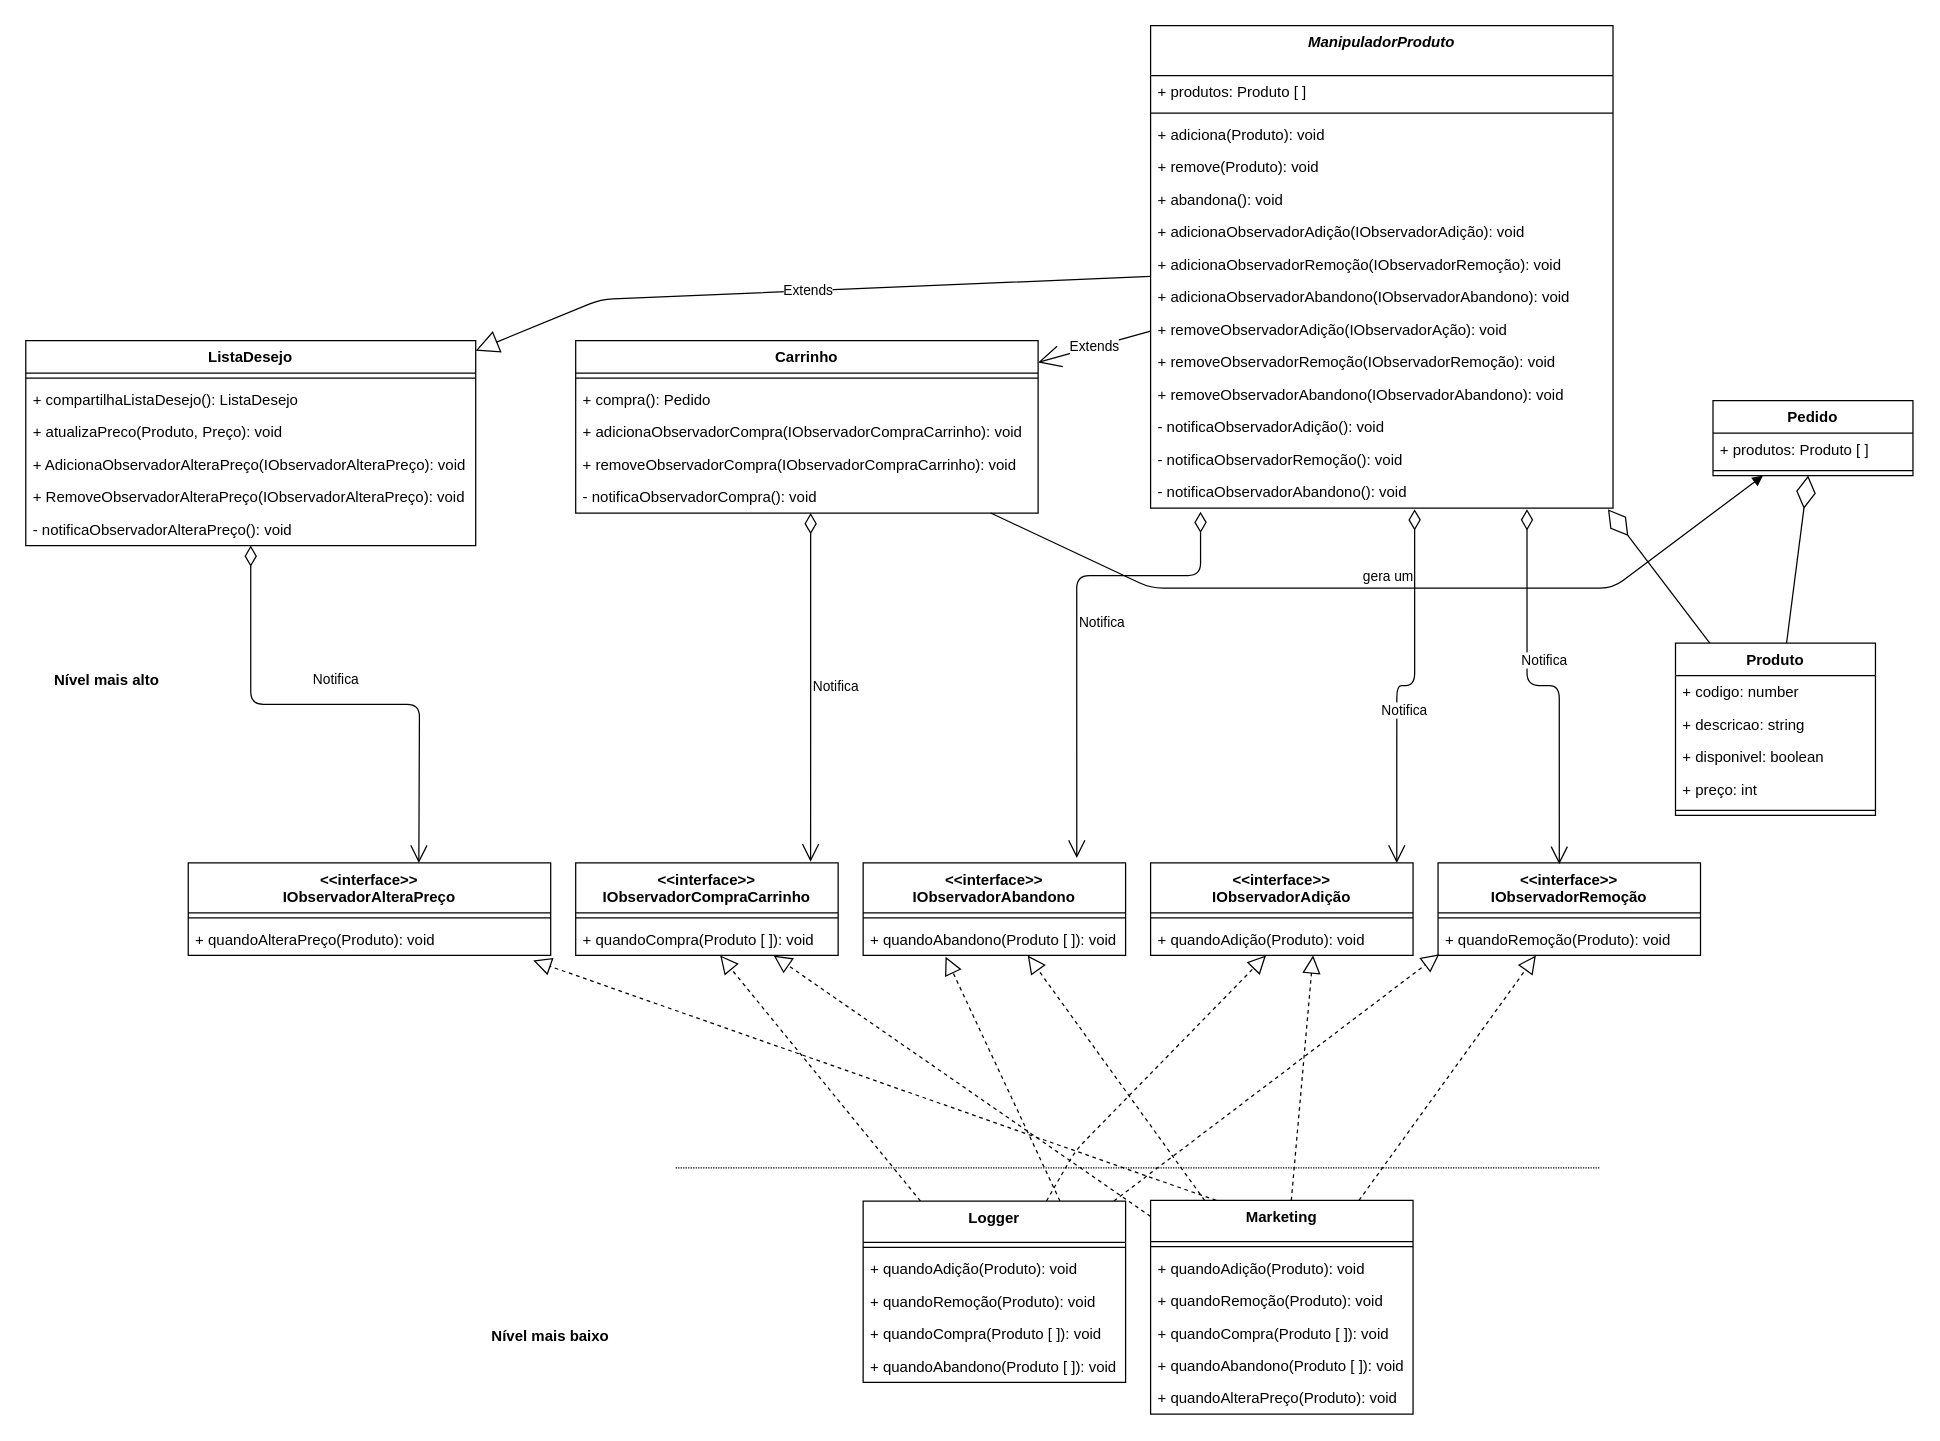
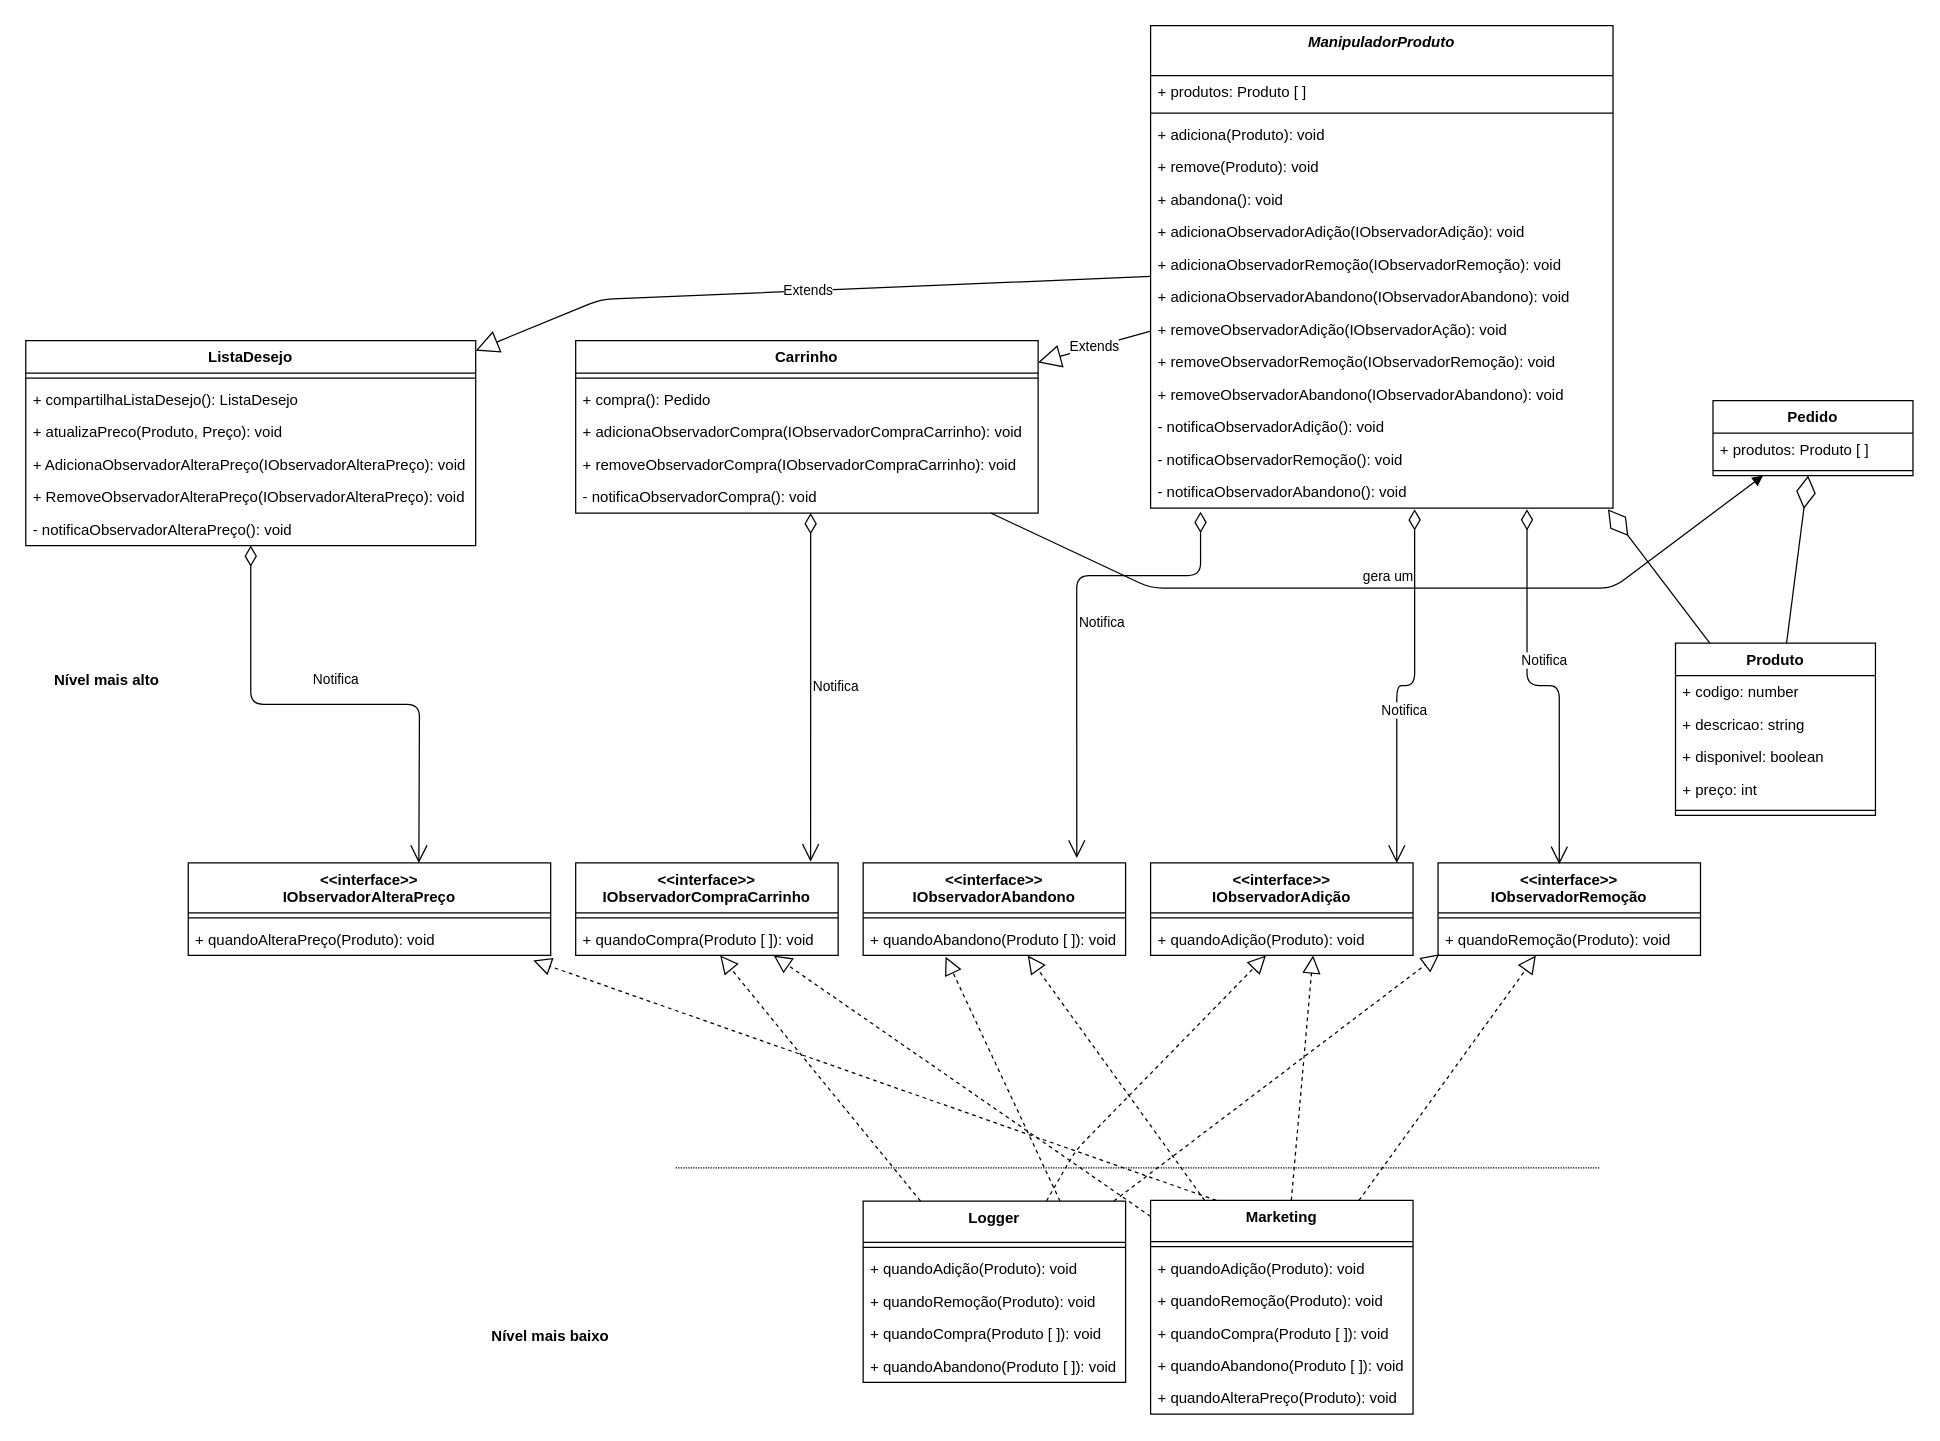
(1052, 359) -> (1061, 356)
